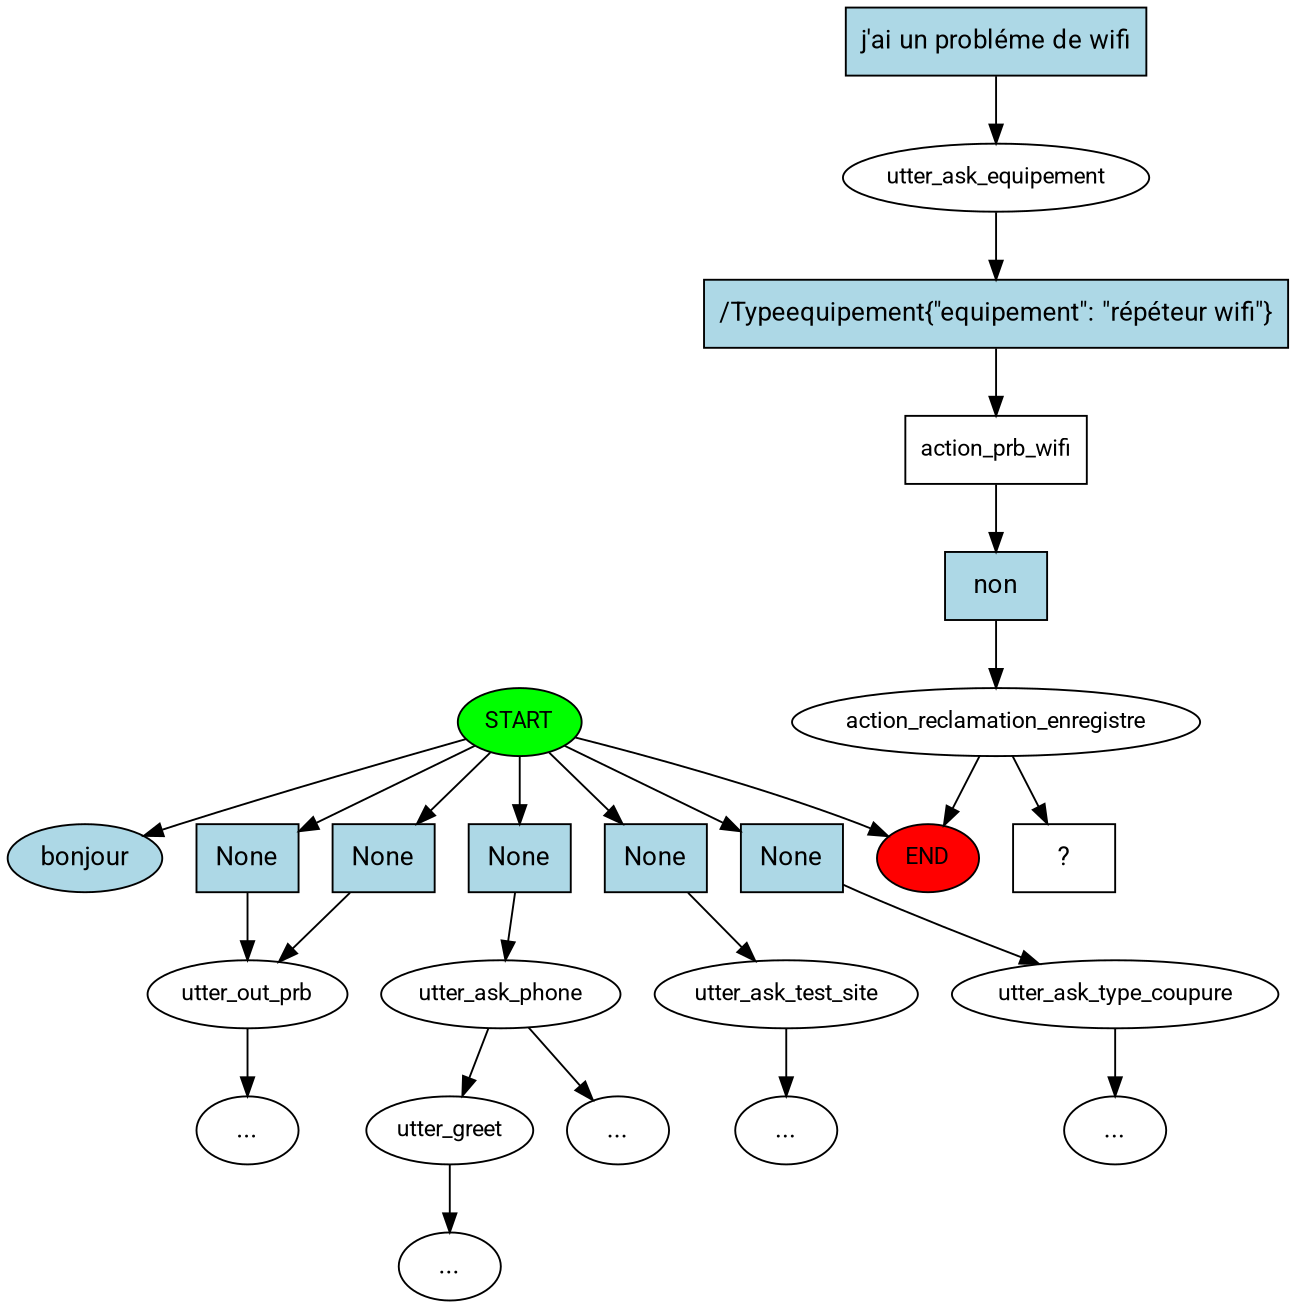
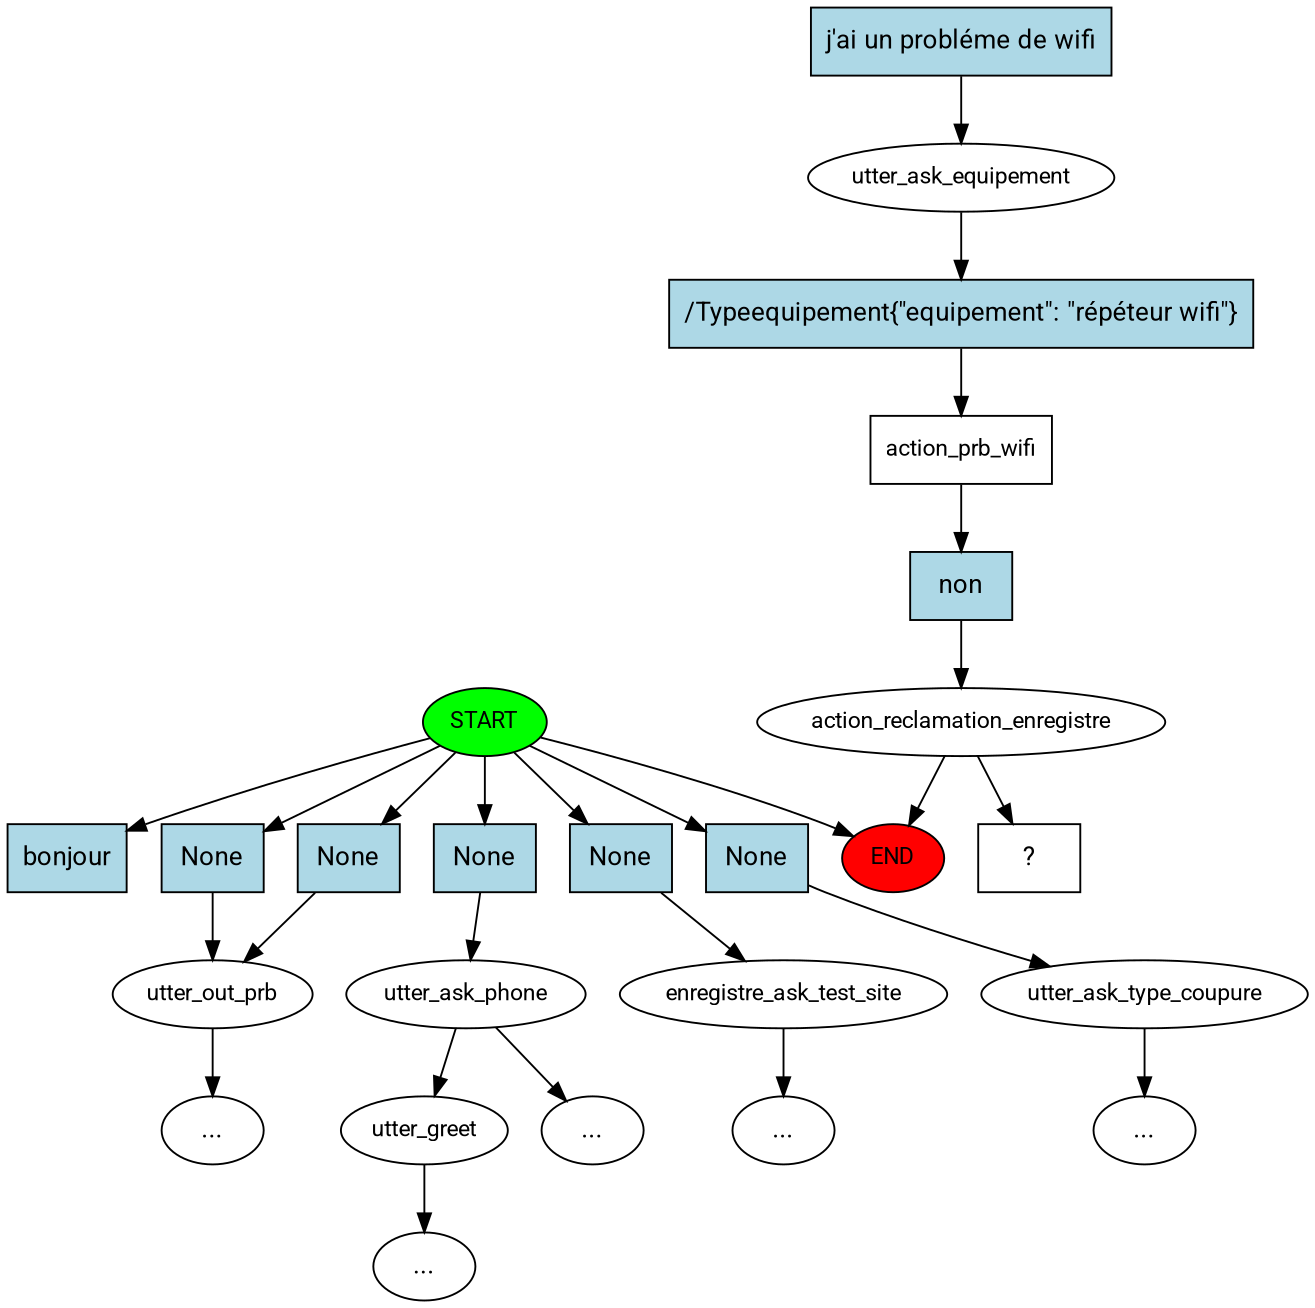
(85, 858) -> (67, 858)
(786, 994) -> (784, 994)
